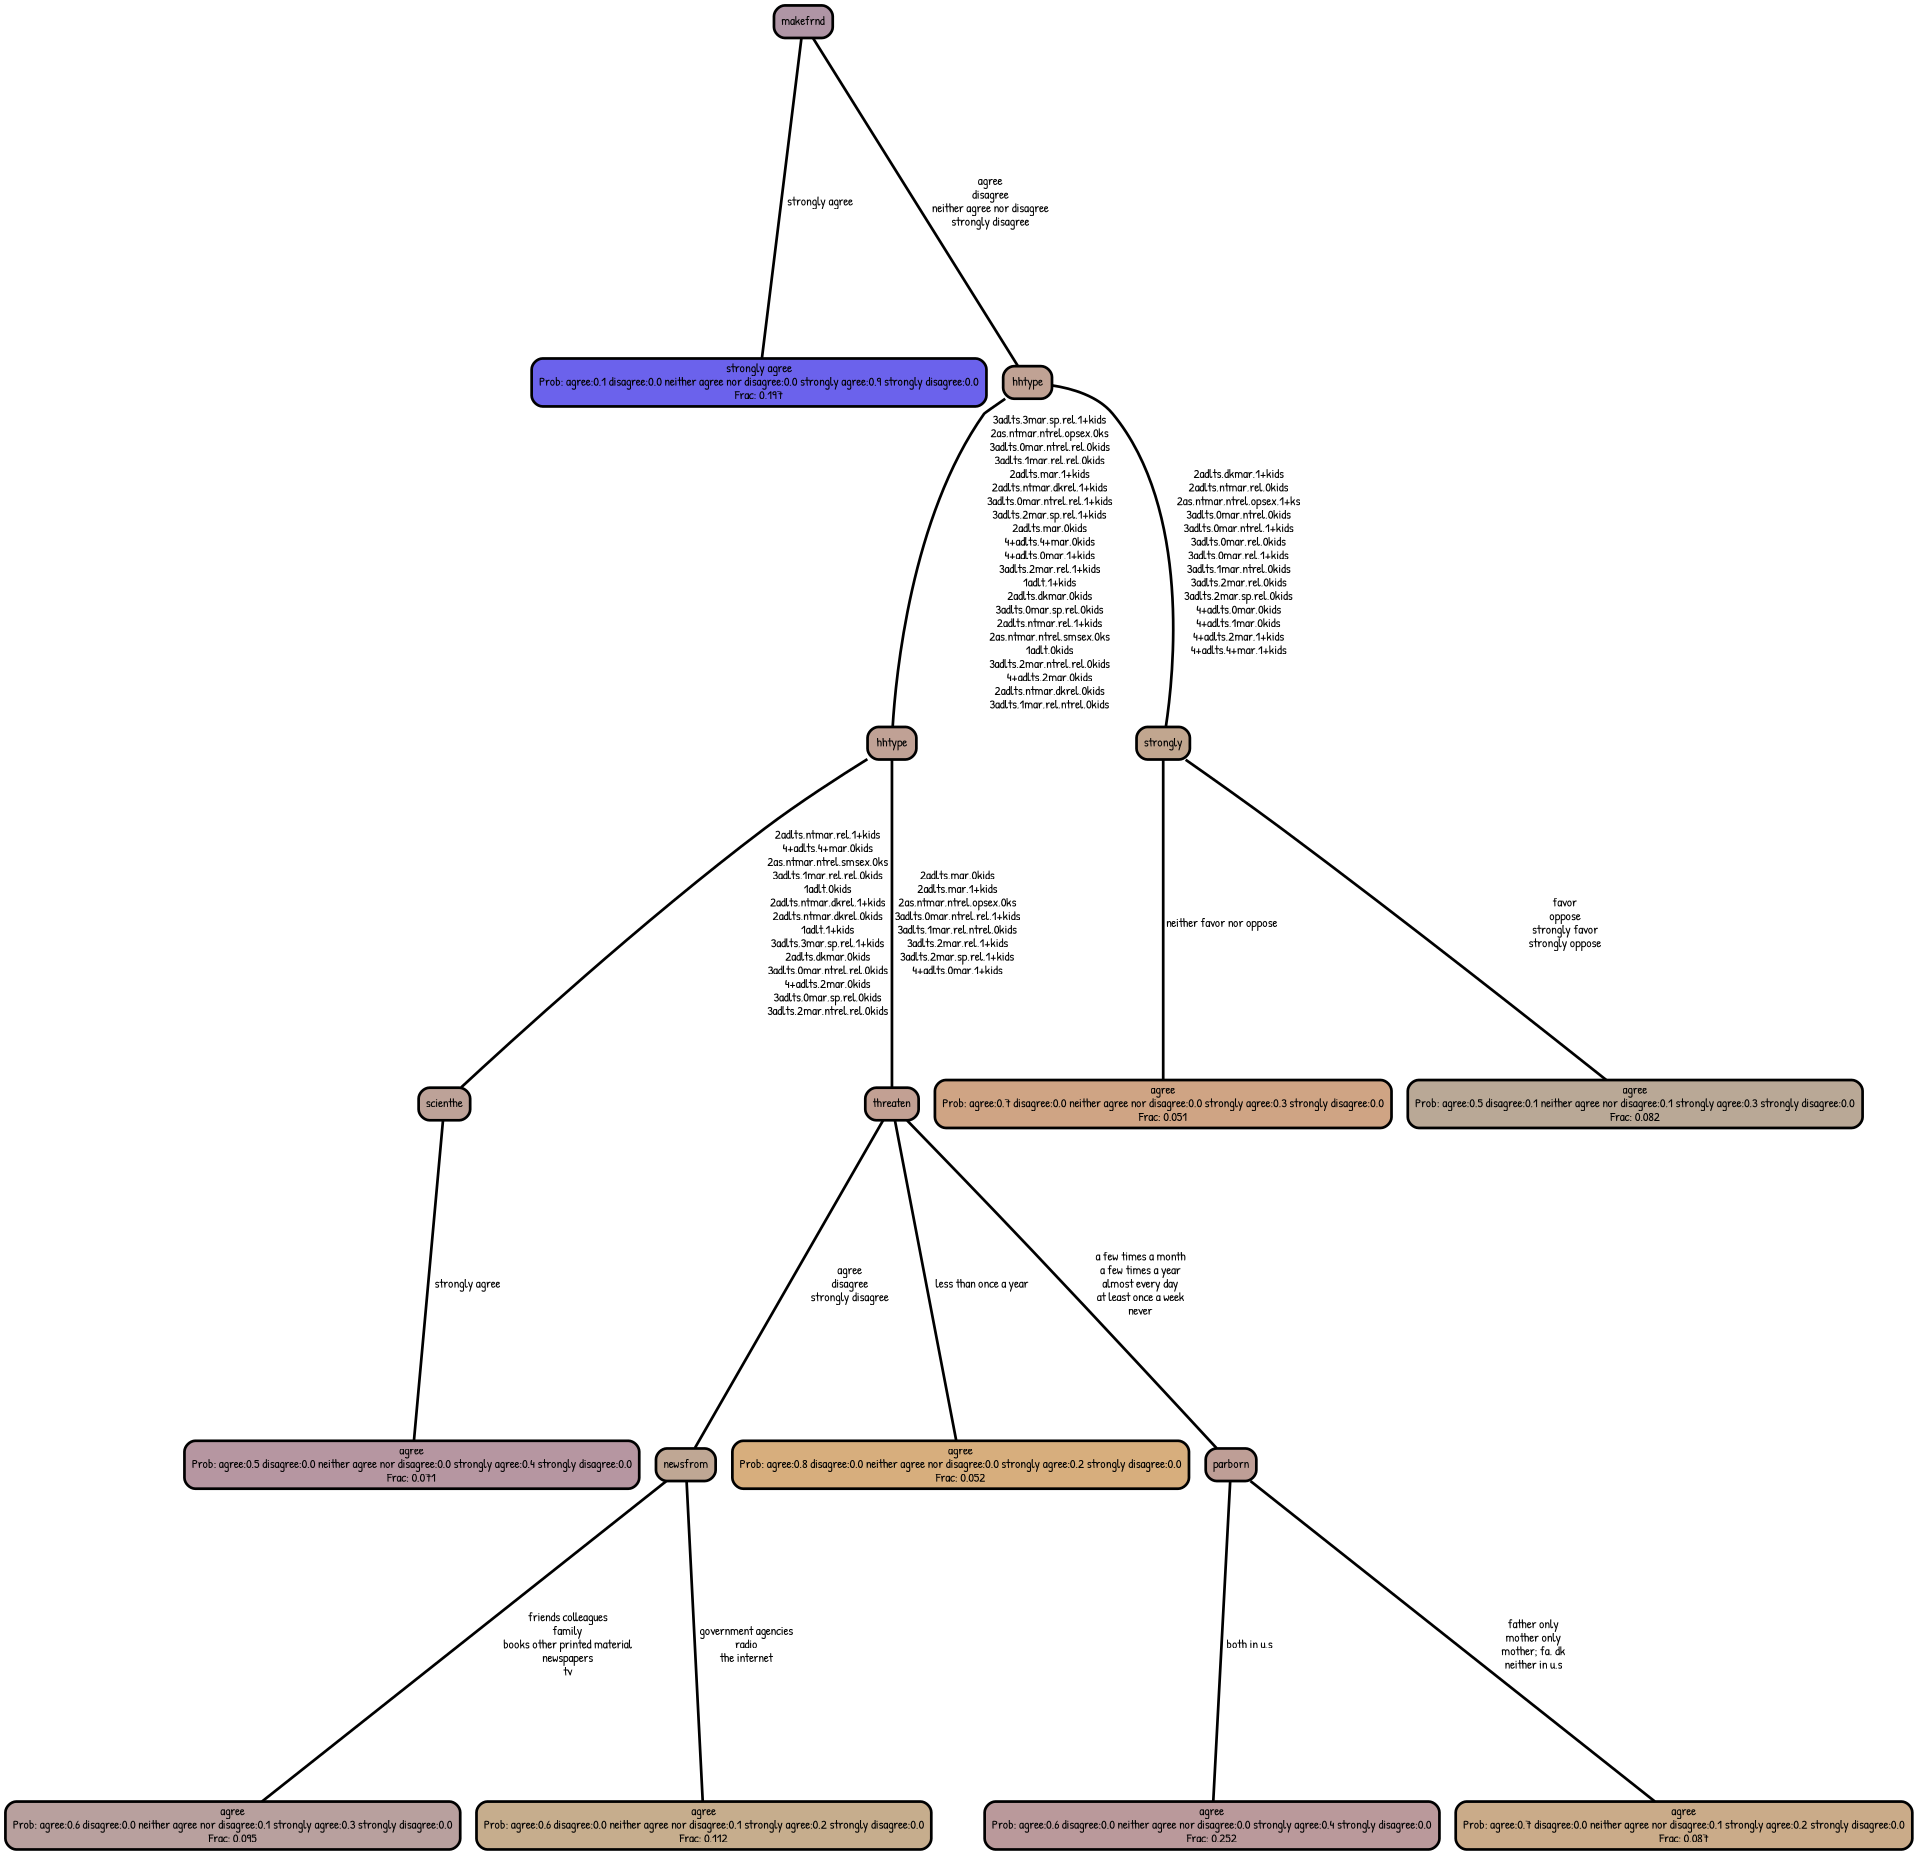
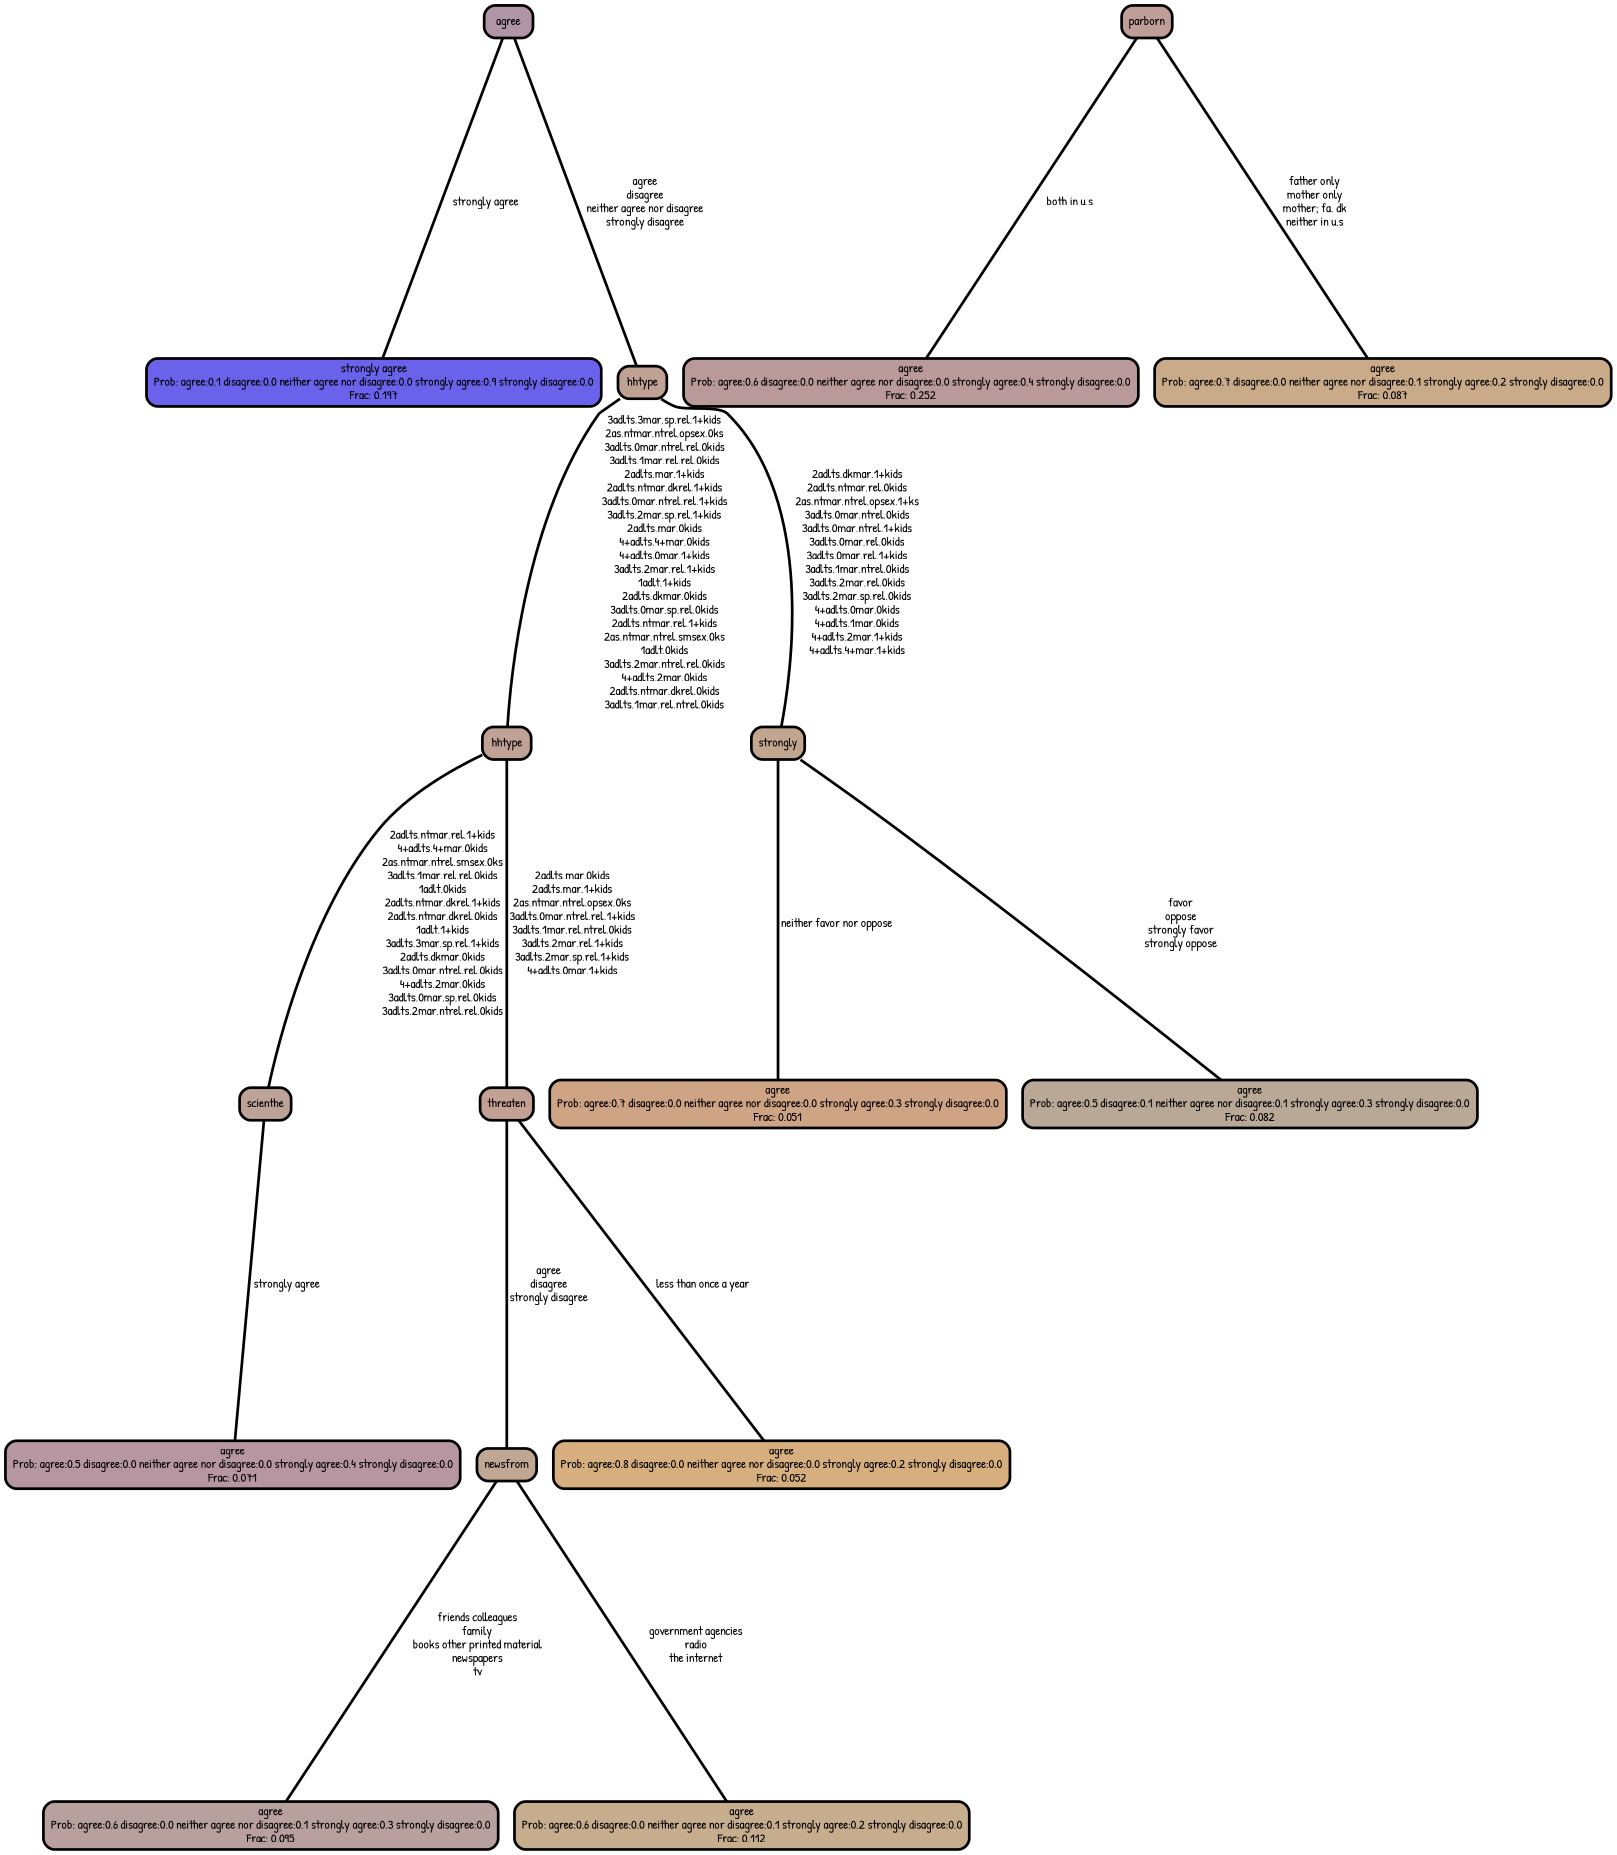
(803, 22) -> (509, 22)
(1063, 1283) -> none
